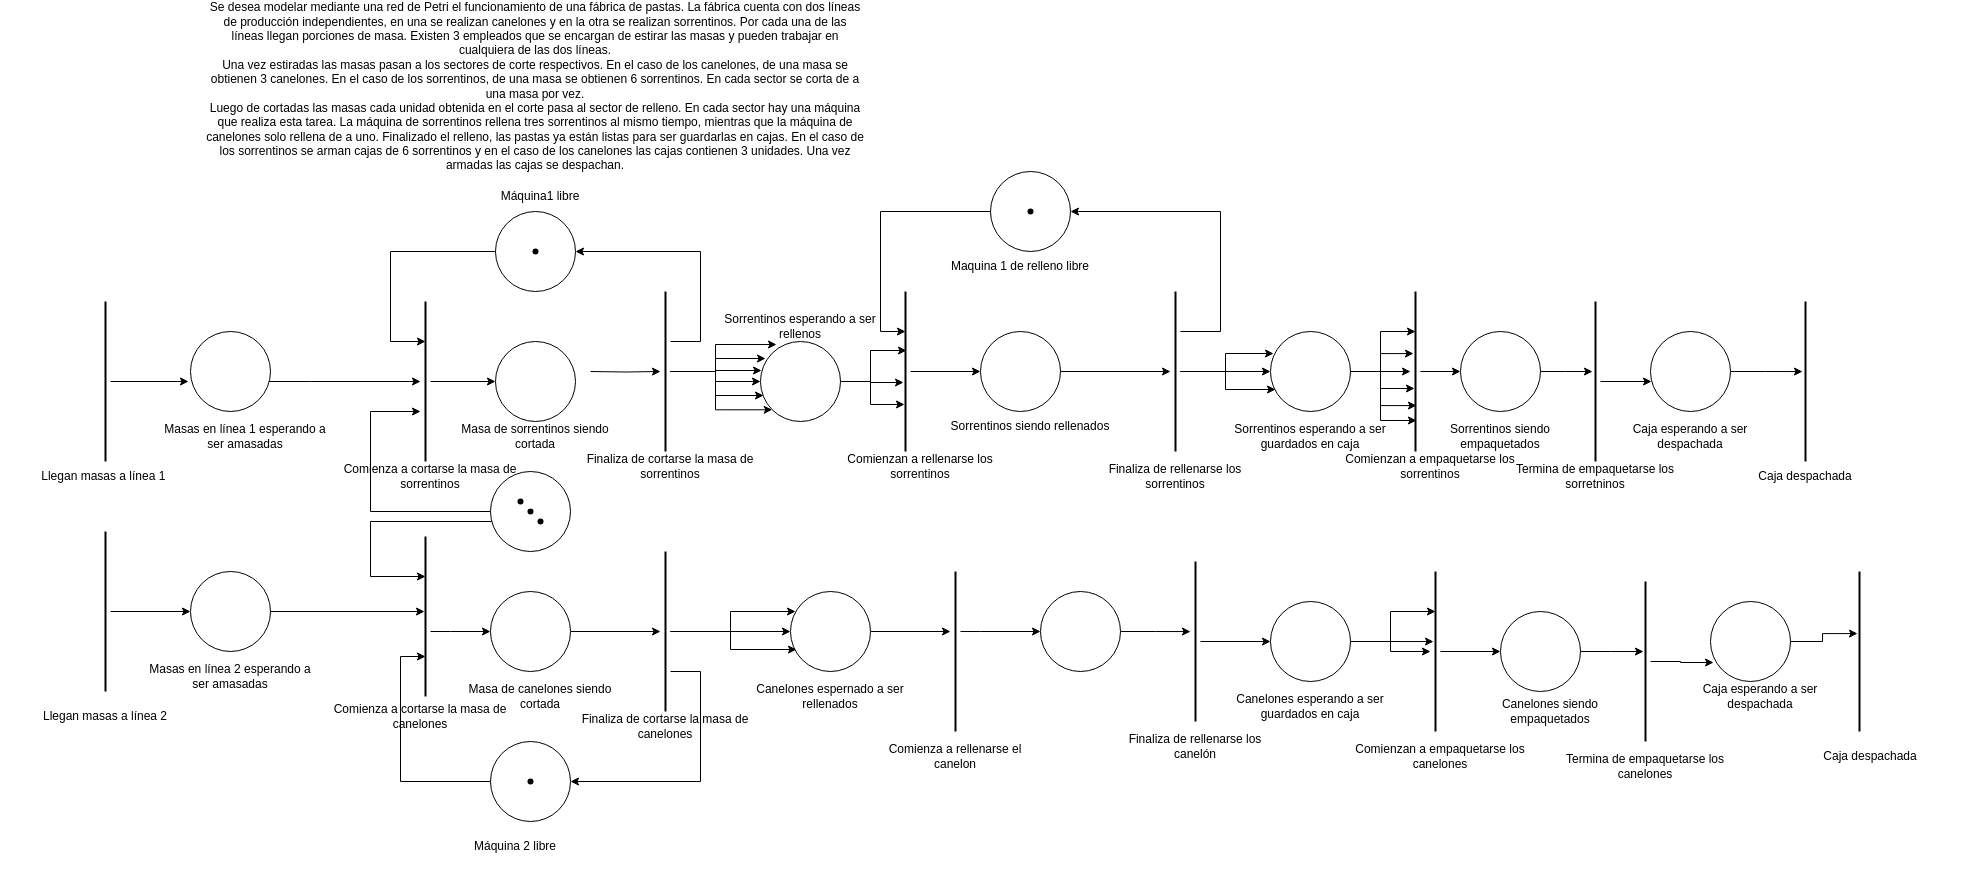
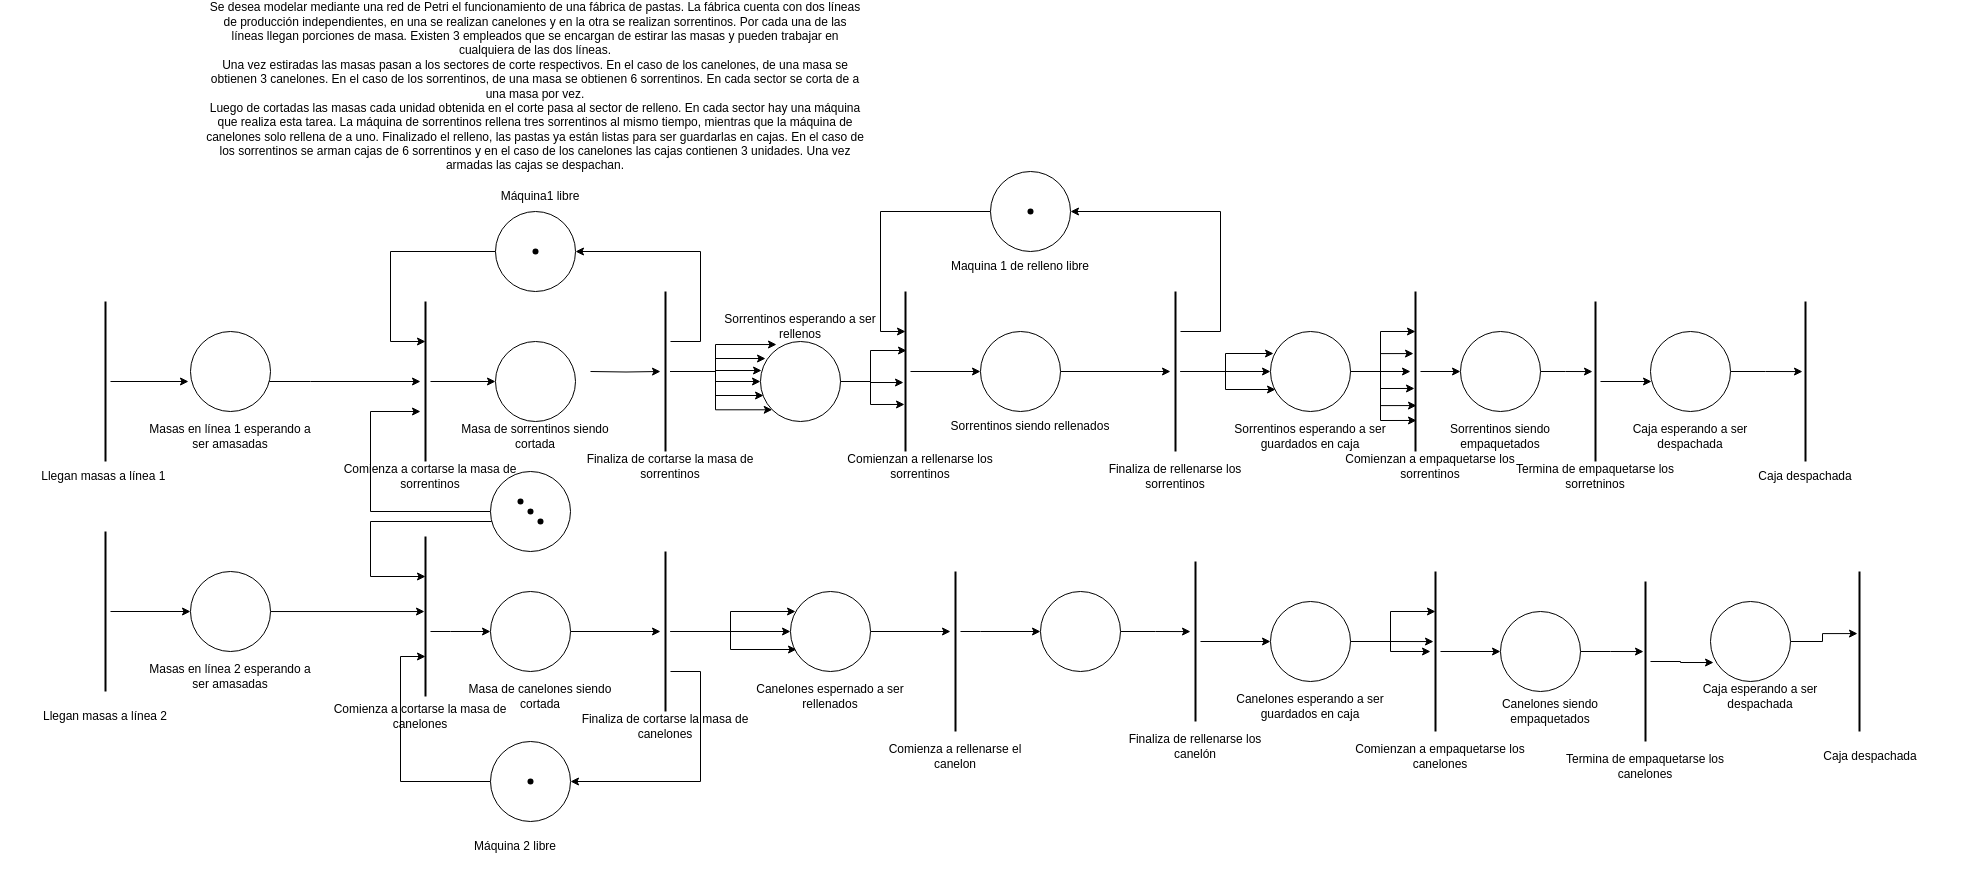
(246, 437) -> (231, 437)
